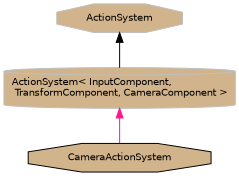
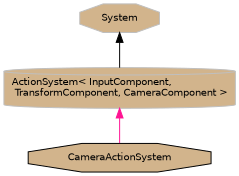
(120, 18) -> (120, 18)
